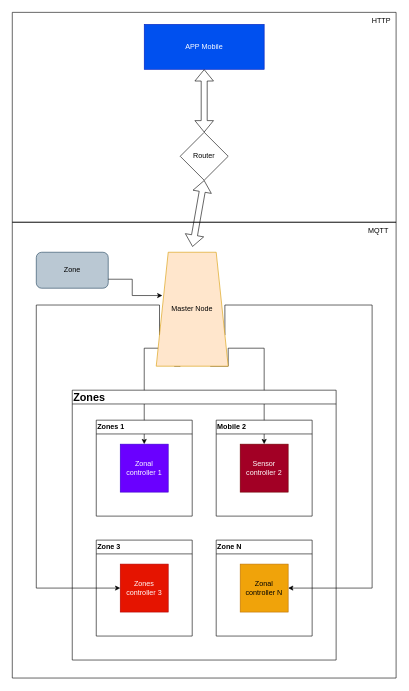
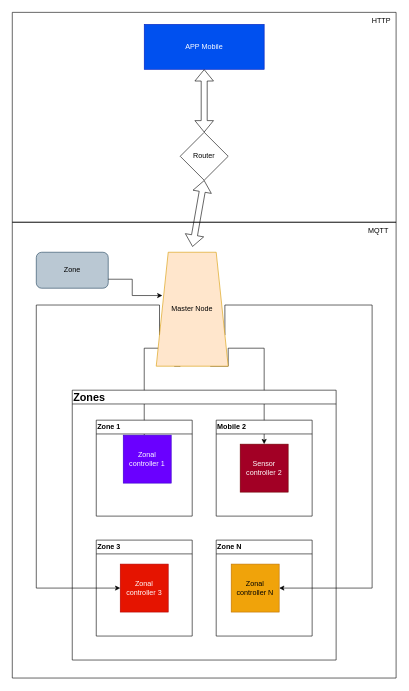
(111, 428) -> (109, 428)
(144, 468) -> (147, 459)
(144, 588) -> (144, 588)
(264, 588) -> (255, 588)
